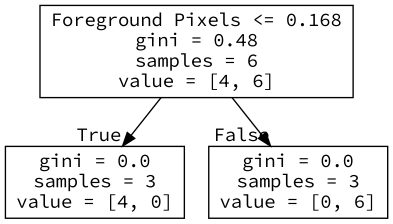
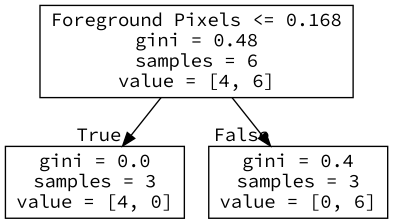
(298, 182) -> (298, 182)
